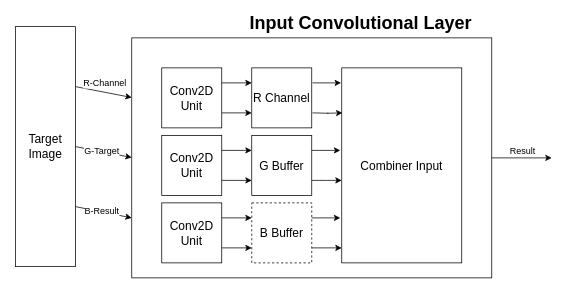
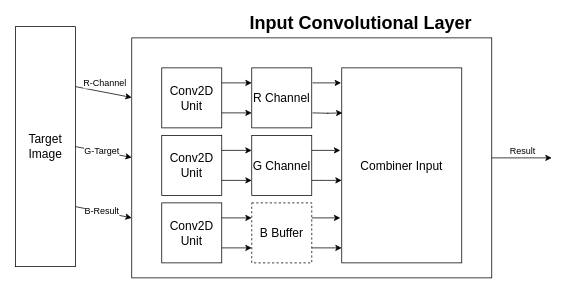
(282, 165) -> (282, 165)
